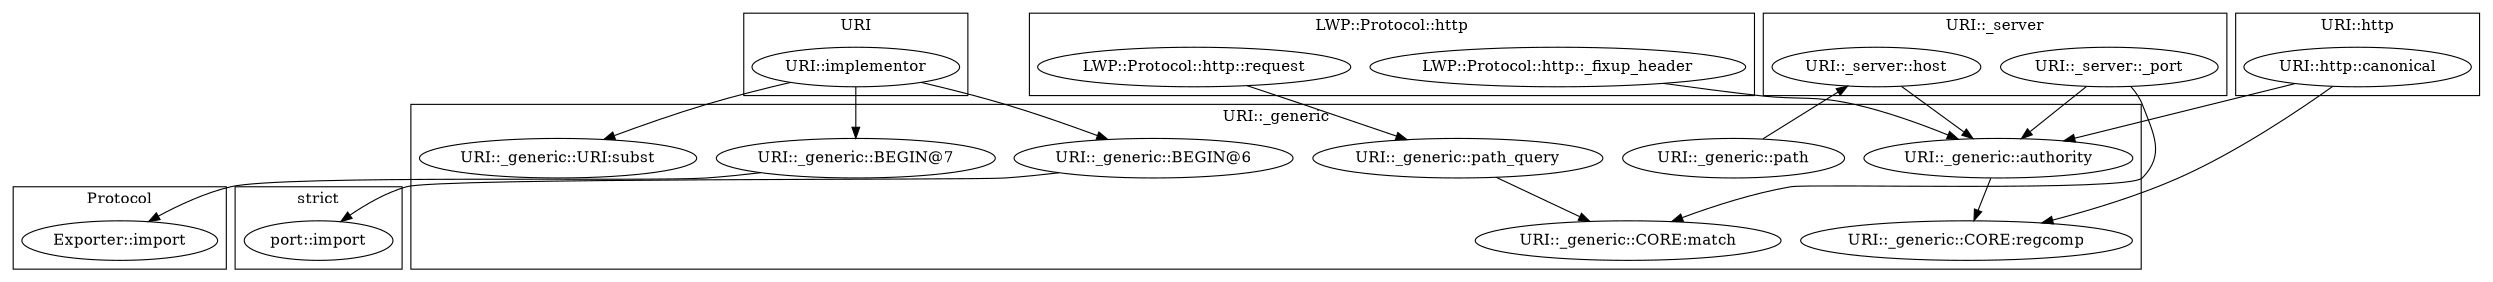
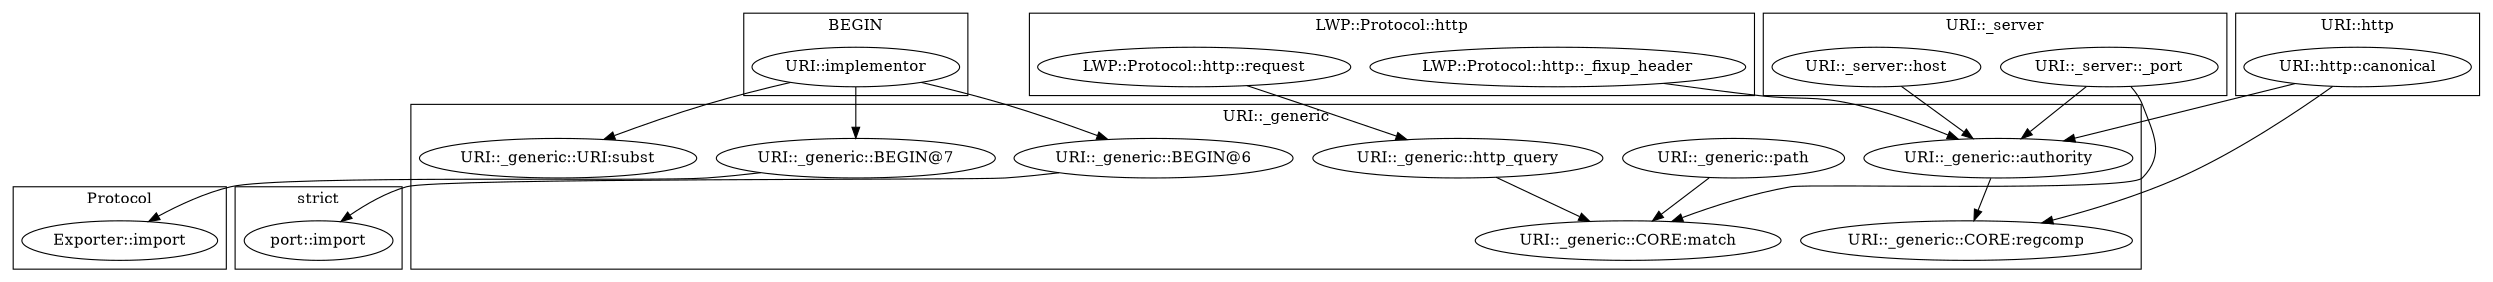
(856, 26) -> (856, 26)
(1801, 115) -> (1685, 196)
(1458, 158) -> (1458, 158)
